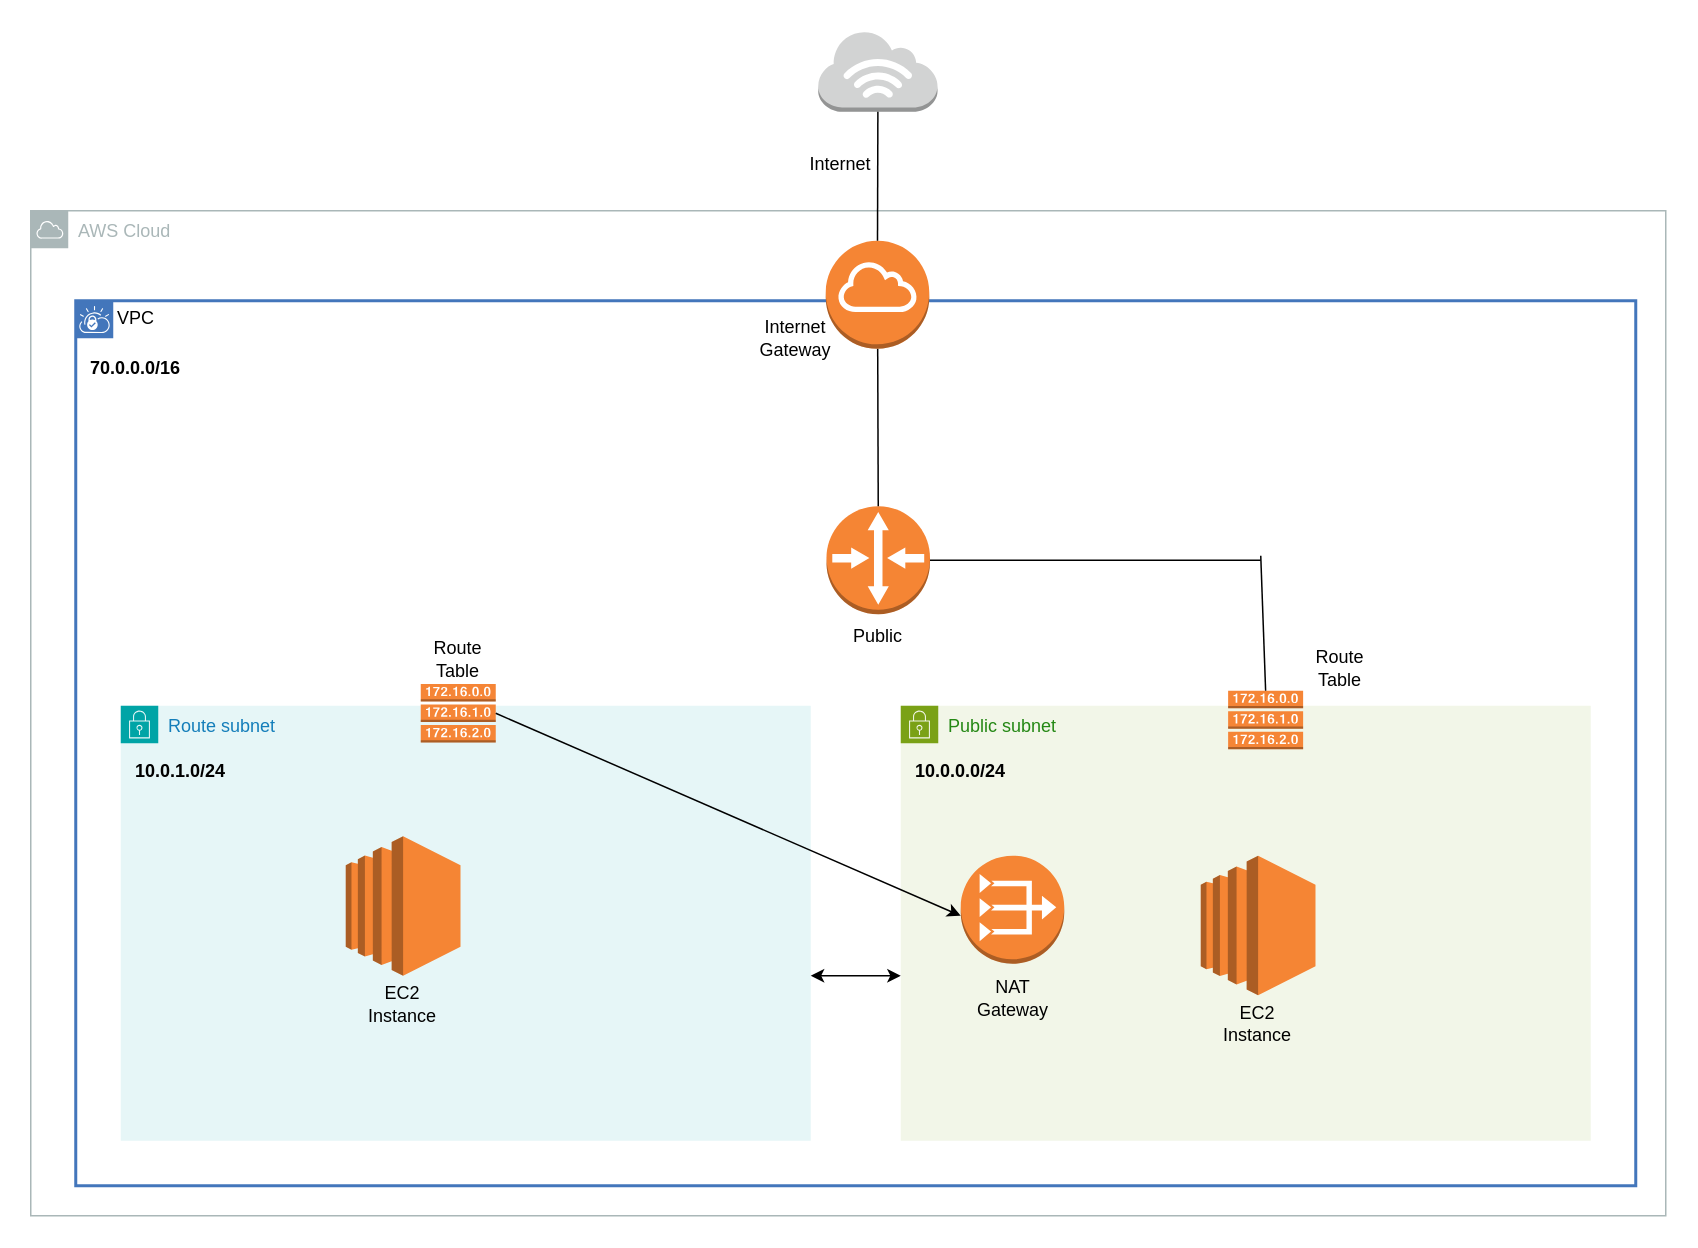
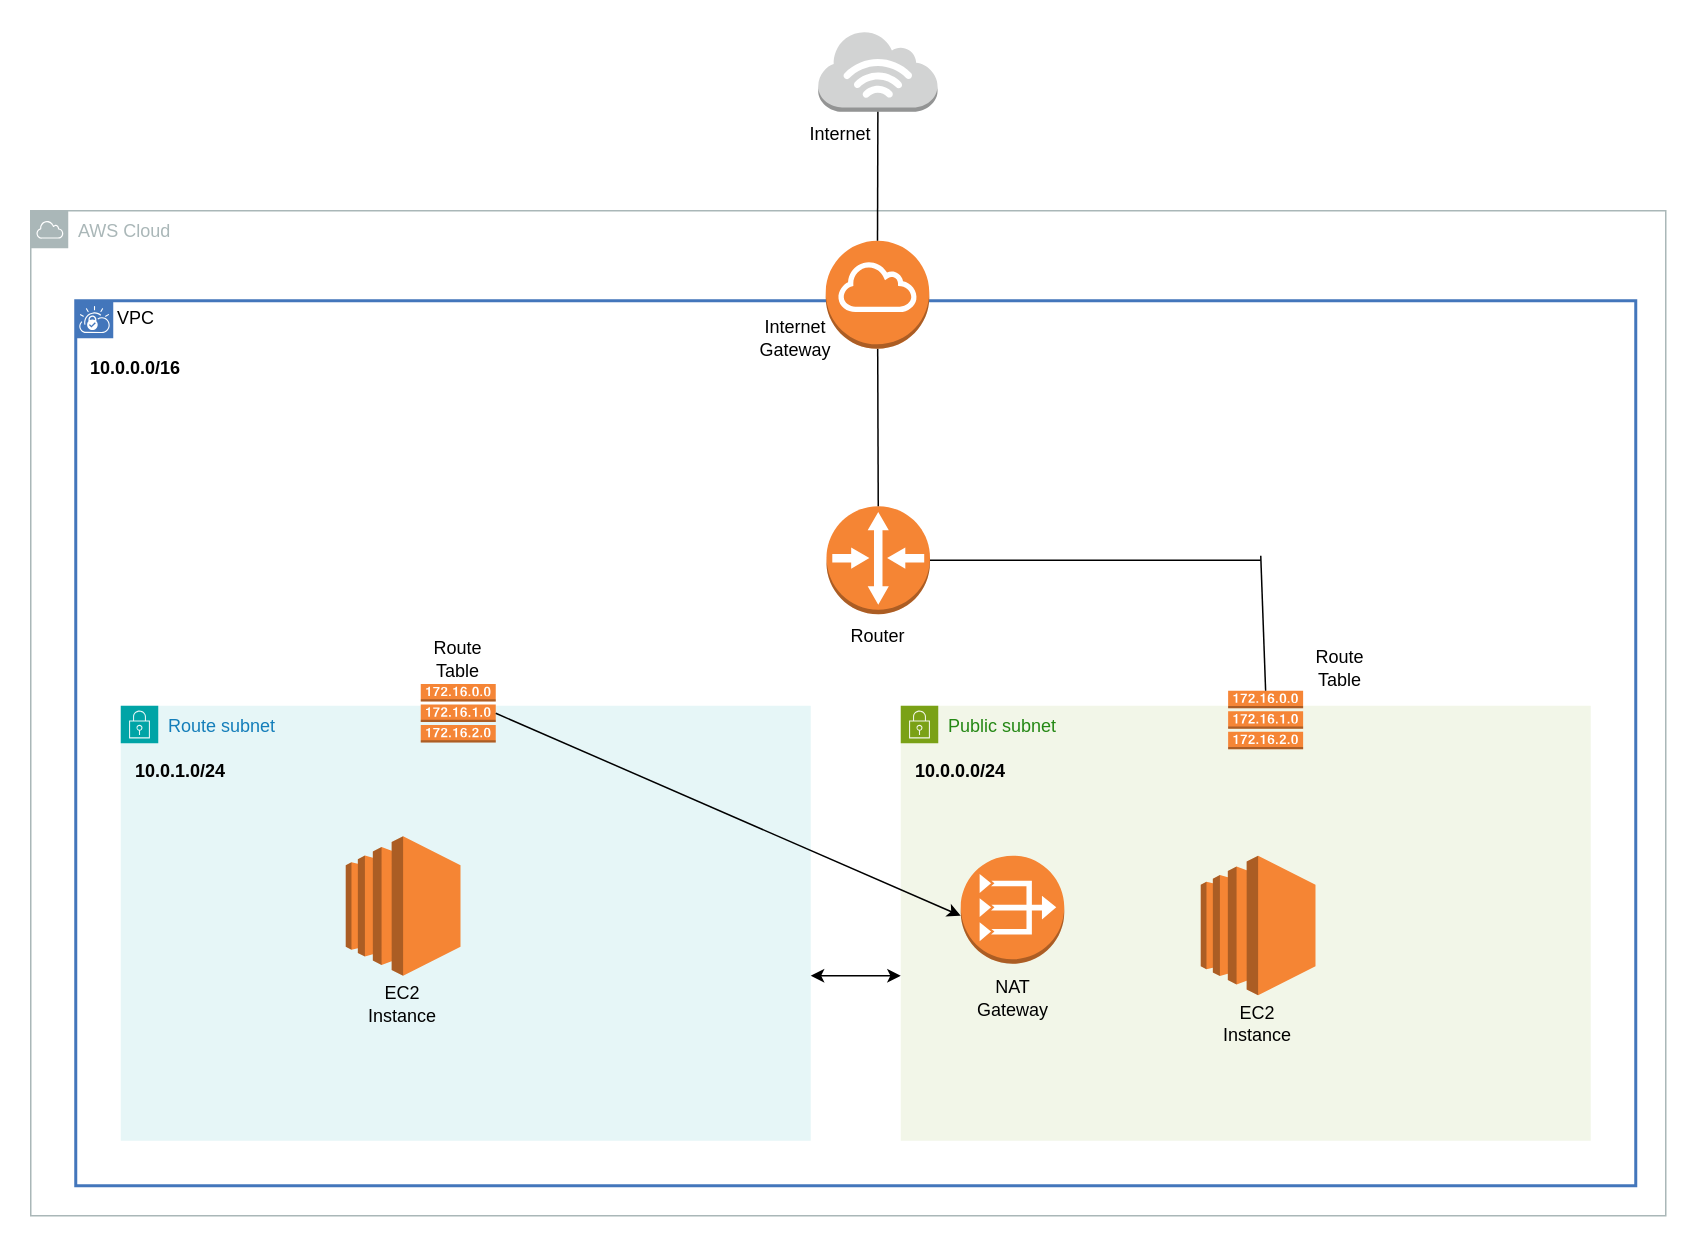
(841, 164) -> (841, 134)
(136, 368) -> (136, 368)
(878, 637) -> (878, 637)
